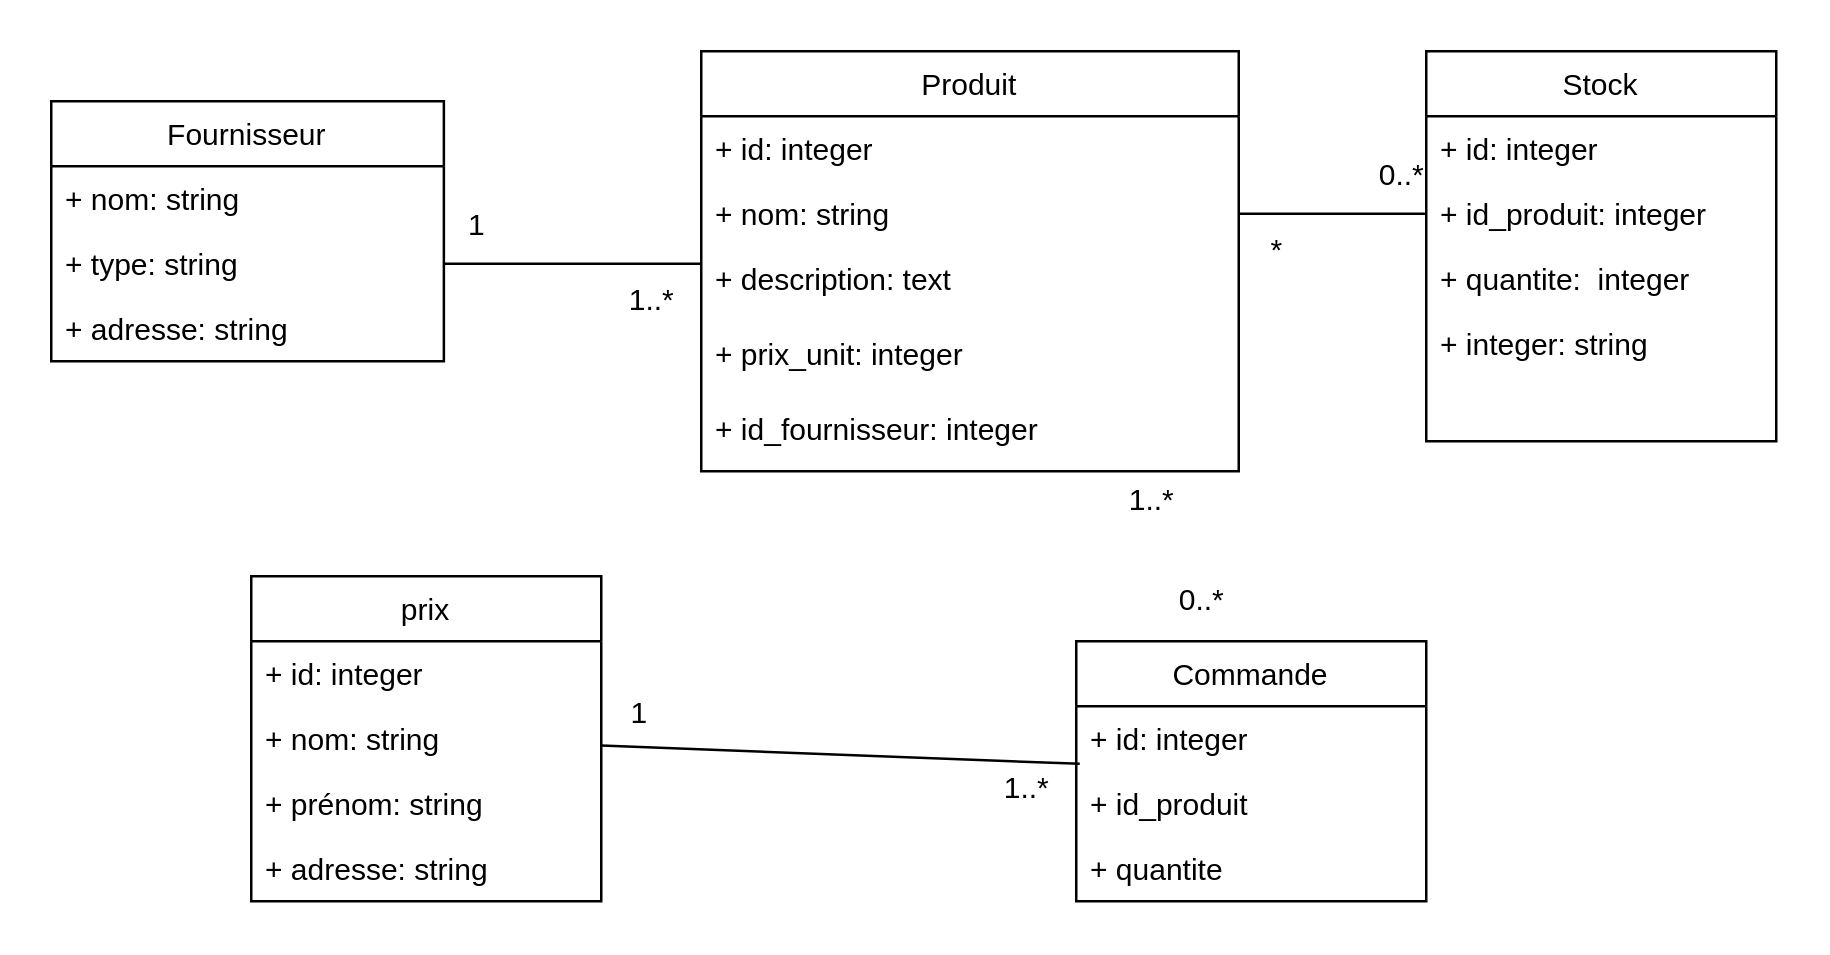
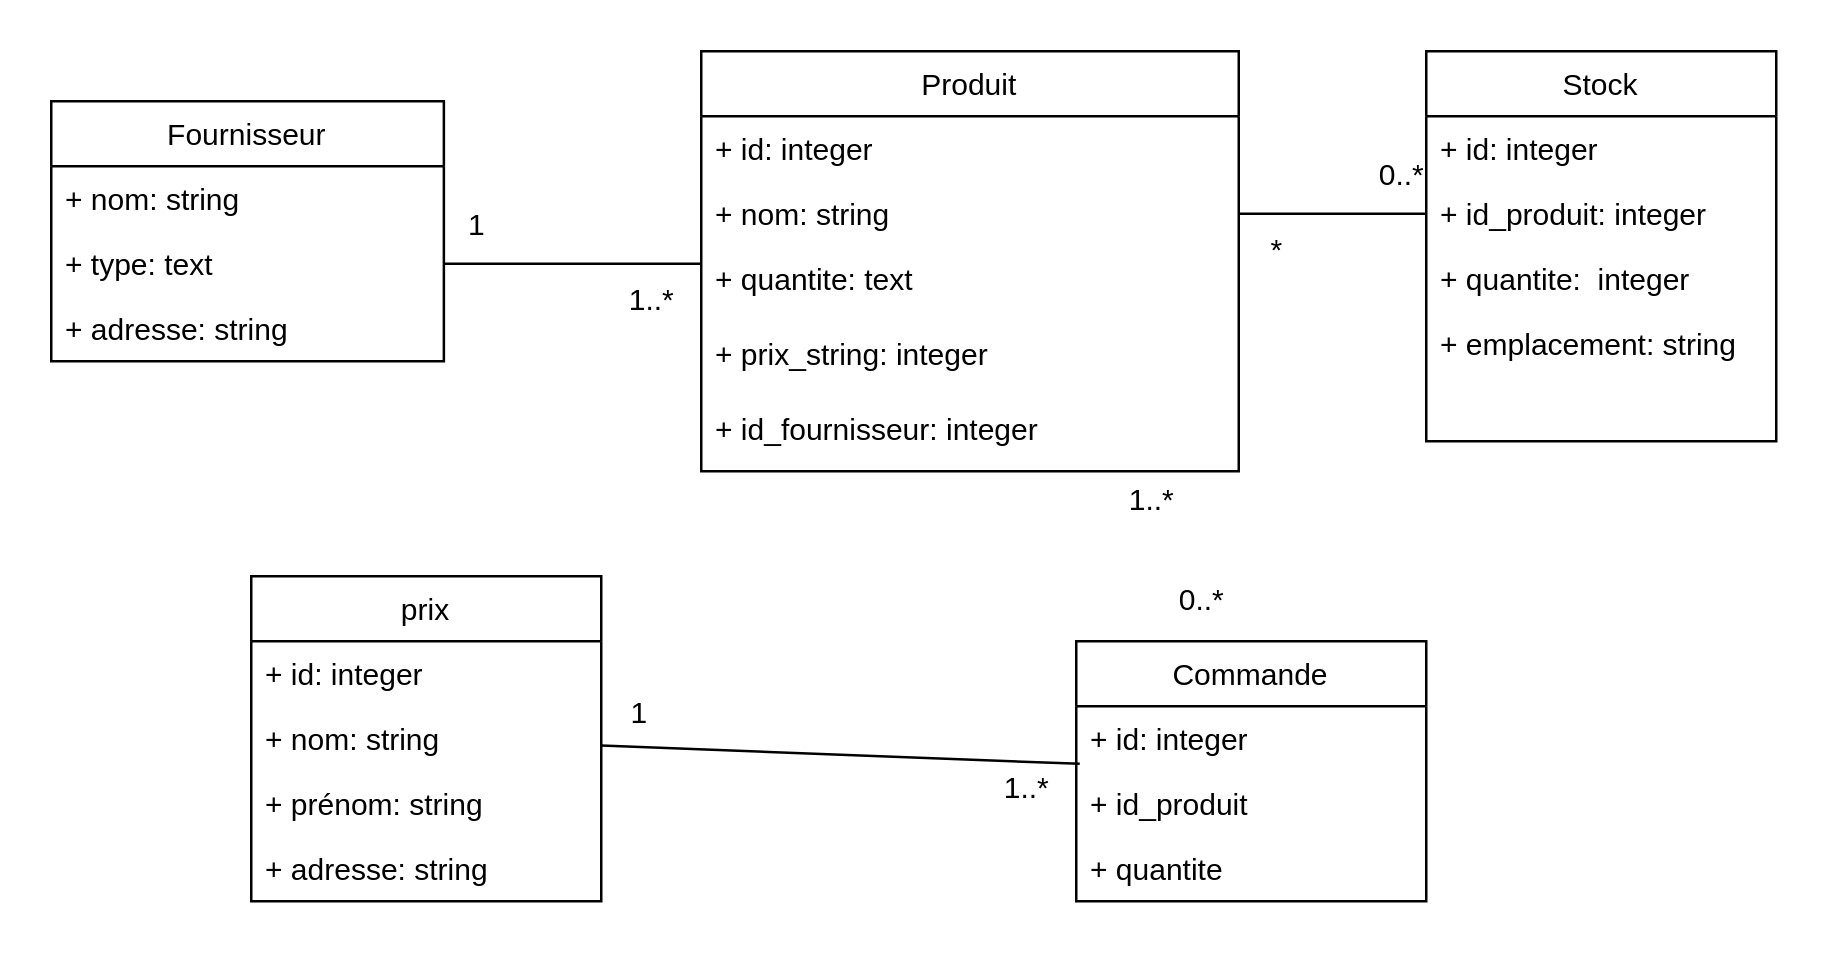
(167, 265) -> (154, 265)
(855, 280) -> (834, 280)
(1563, 345) -> (1597, 345)
(860, 355) -> (876, 355)
